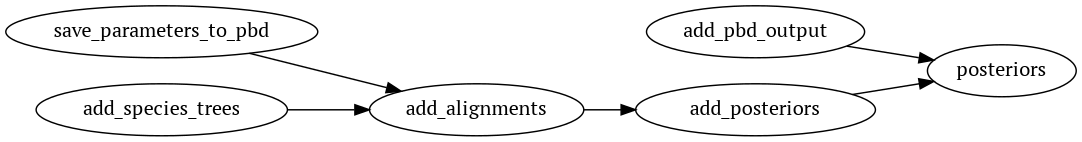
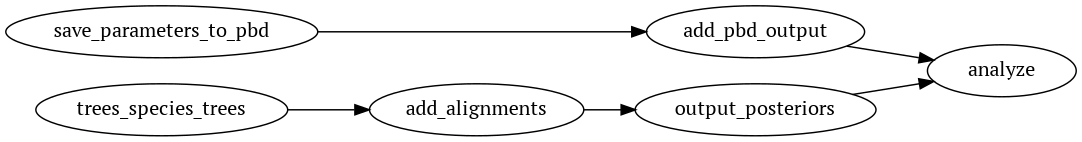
(318, 70) -> (475, 32)
(1002, 71) -> (1002, 71)
(162, 110) -> (162, 110)
(756, 110) -> (756, 110)
